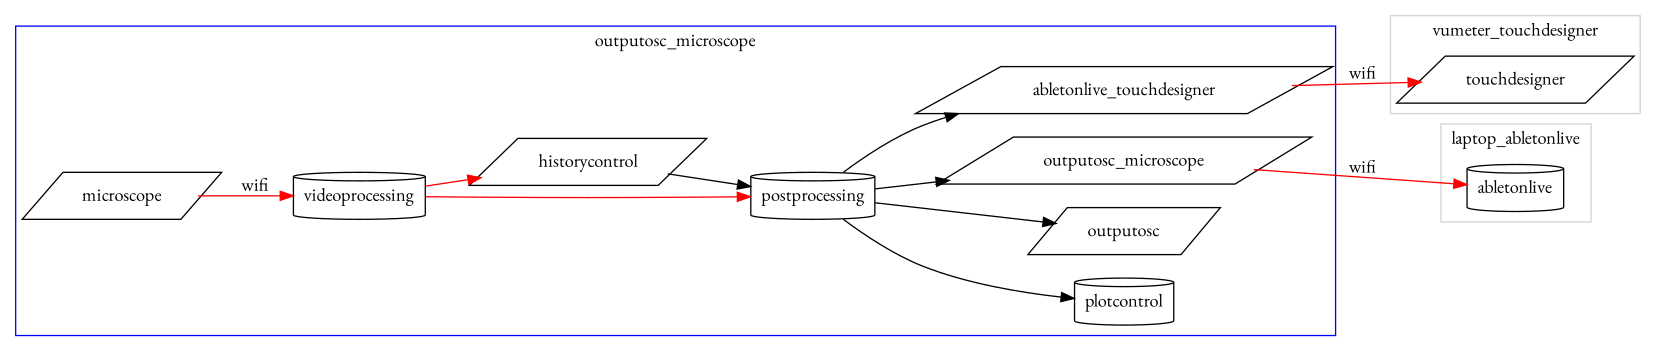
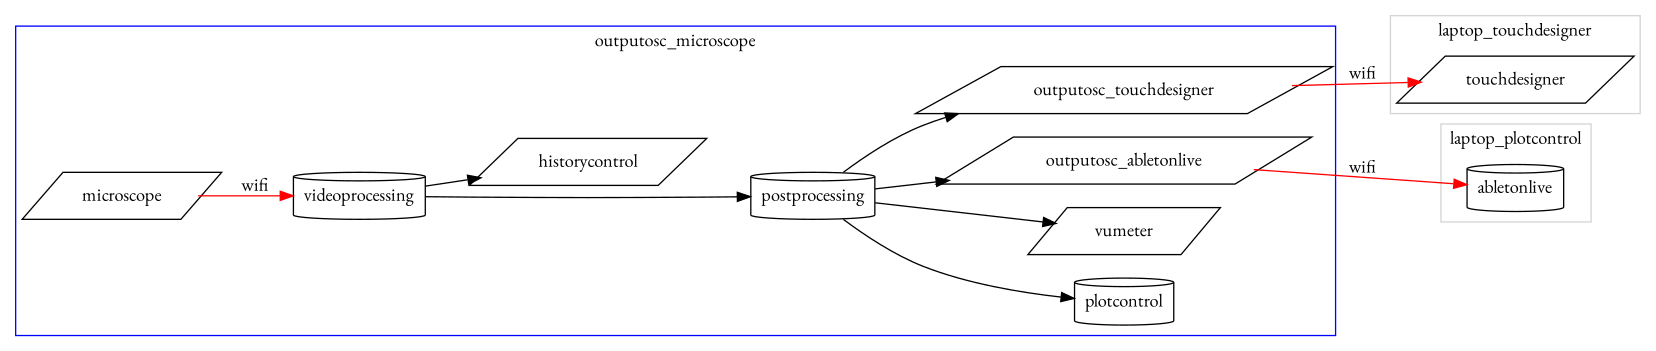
(1515, 31) -> (1515, 31)
(1124, 90) -> (1124, 90)
(1516, 139) -> (1516, 139)
(1124, 161) -> (1124, 161)
(703, 179) -> none
(447, 183) -> (447, 183)
(581, 198) -> (581, 198)
(1124, 231) -> (1124, 231)
